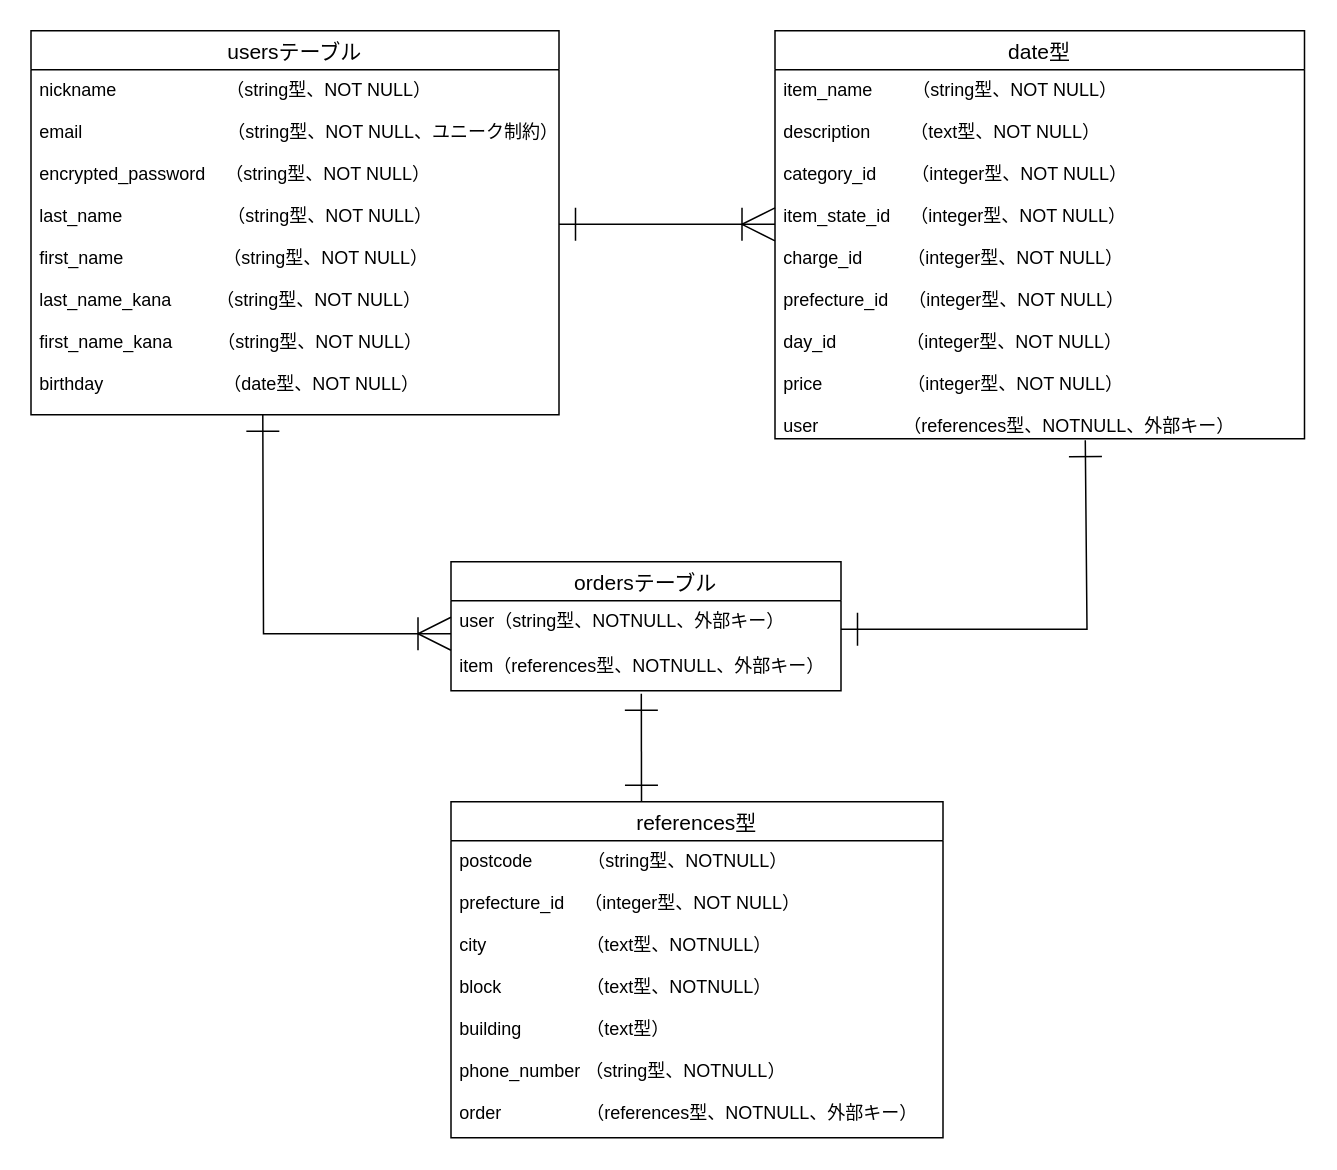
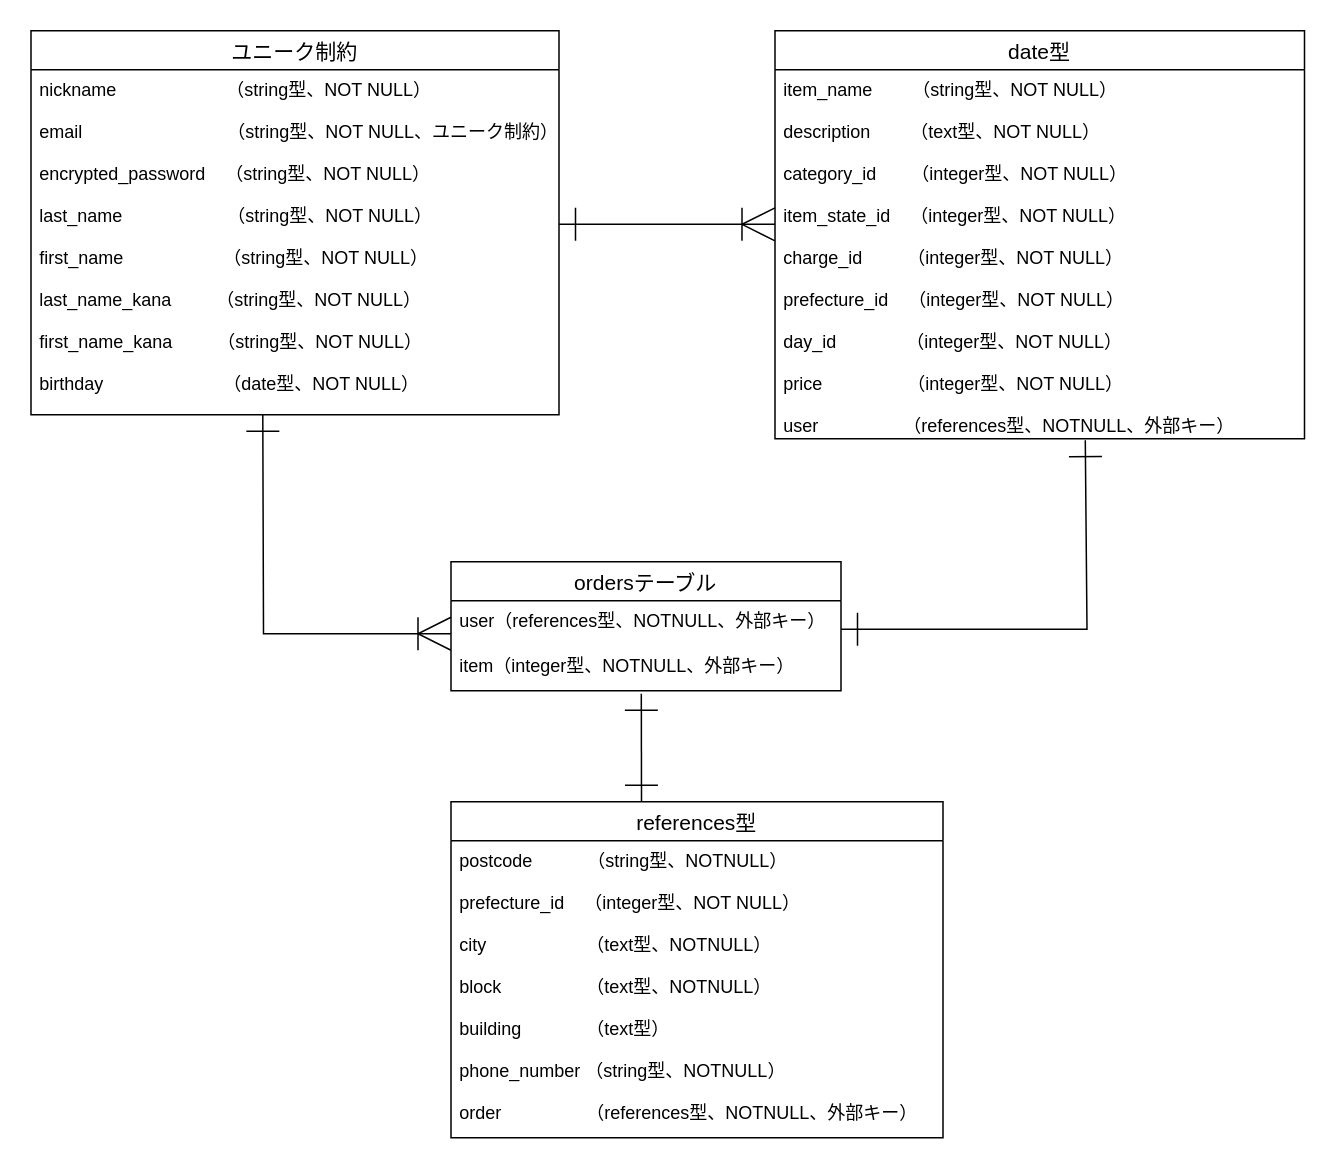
(294, 52) -> (294, 52)
(623, 621) -> (646, 621)
(644, 666) -> (626, 666)
